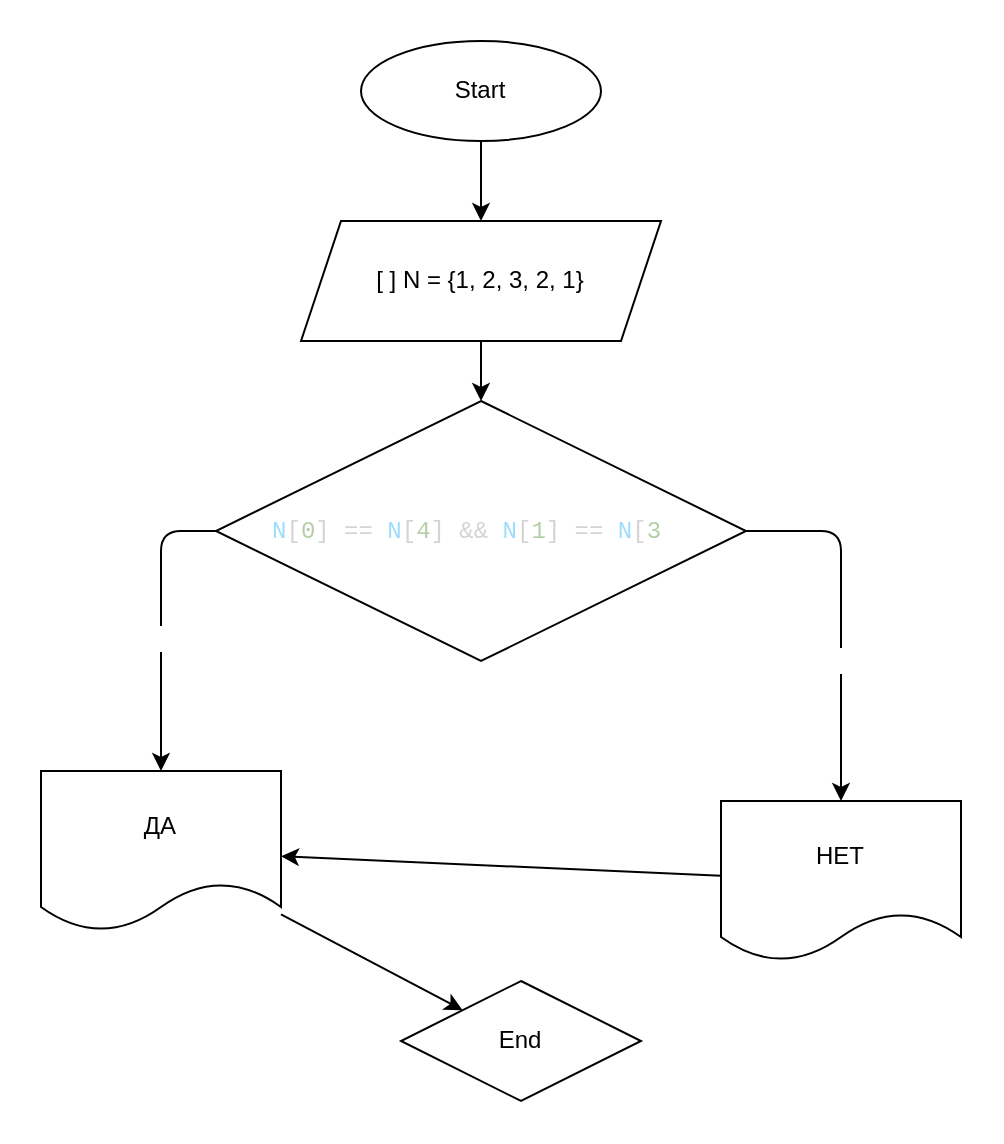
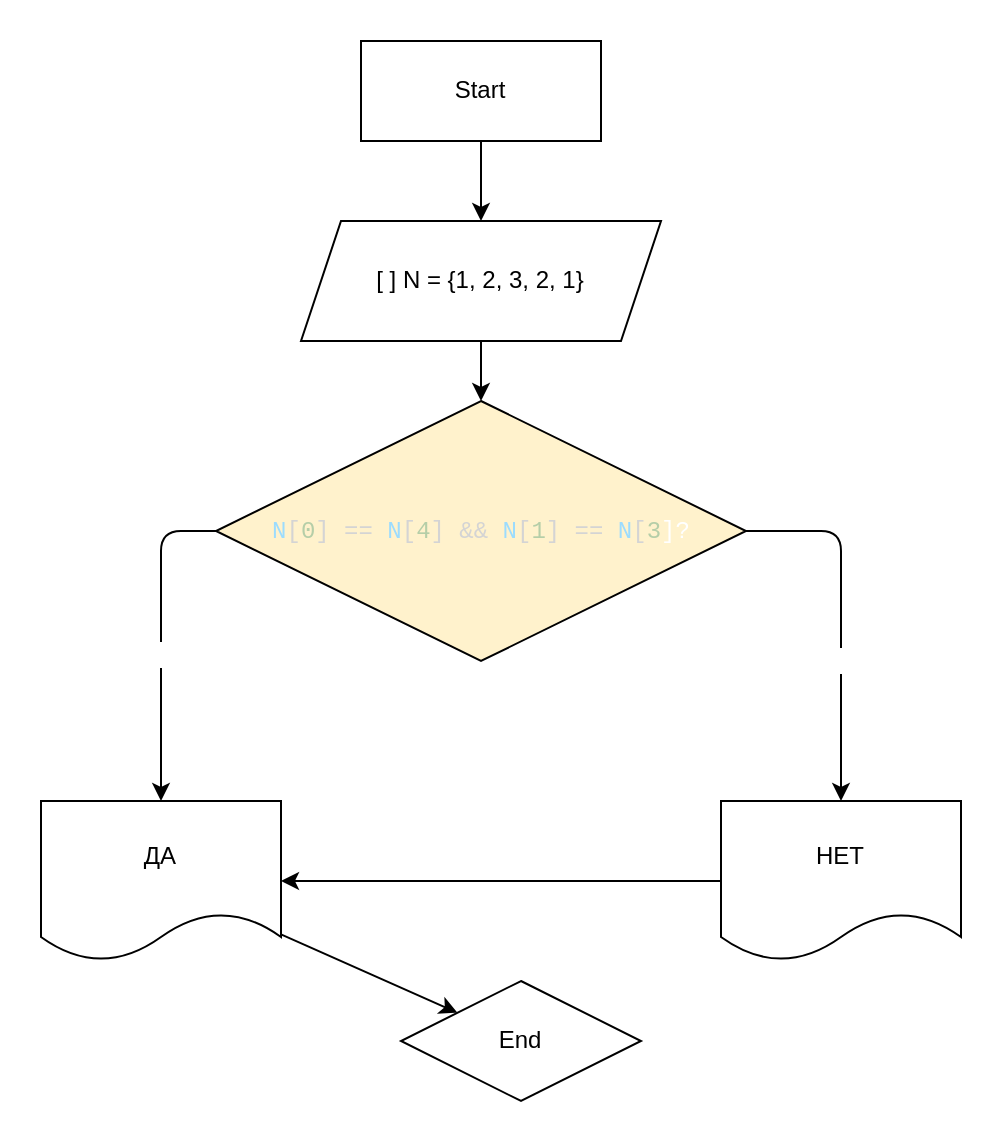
(481, 91) -> (481, 91)
(481, 531) -> (481, 531)
(161, 851) -> (161, 881)
